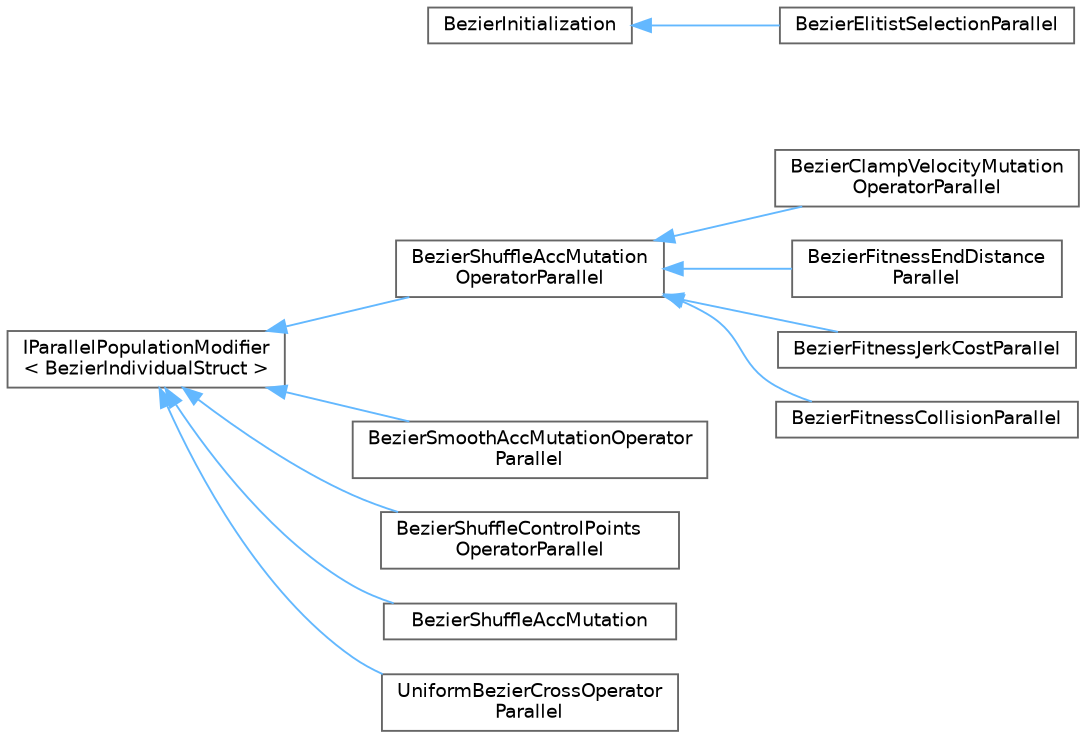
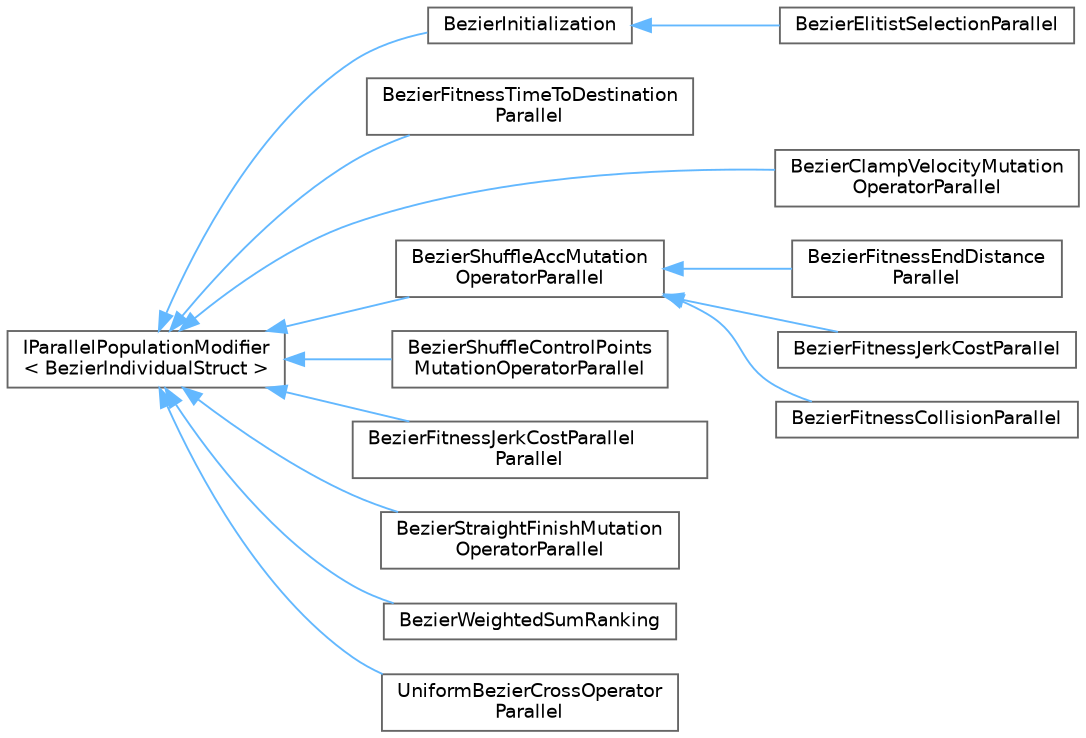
none -> (530, 107)
none -> (267, 142)
(738, 221) -> (470, 193)
none -> (530, 359)
(530, 450) -> (530, 450)
(530, 540) -> (530, 540)
(530, 621) -> (530, 621)
